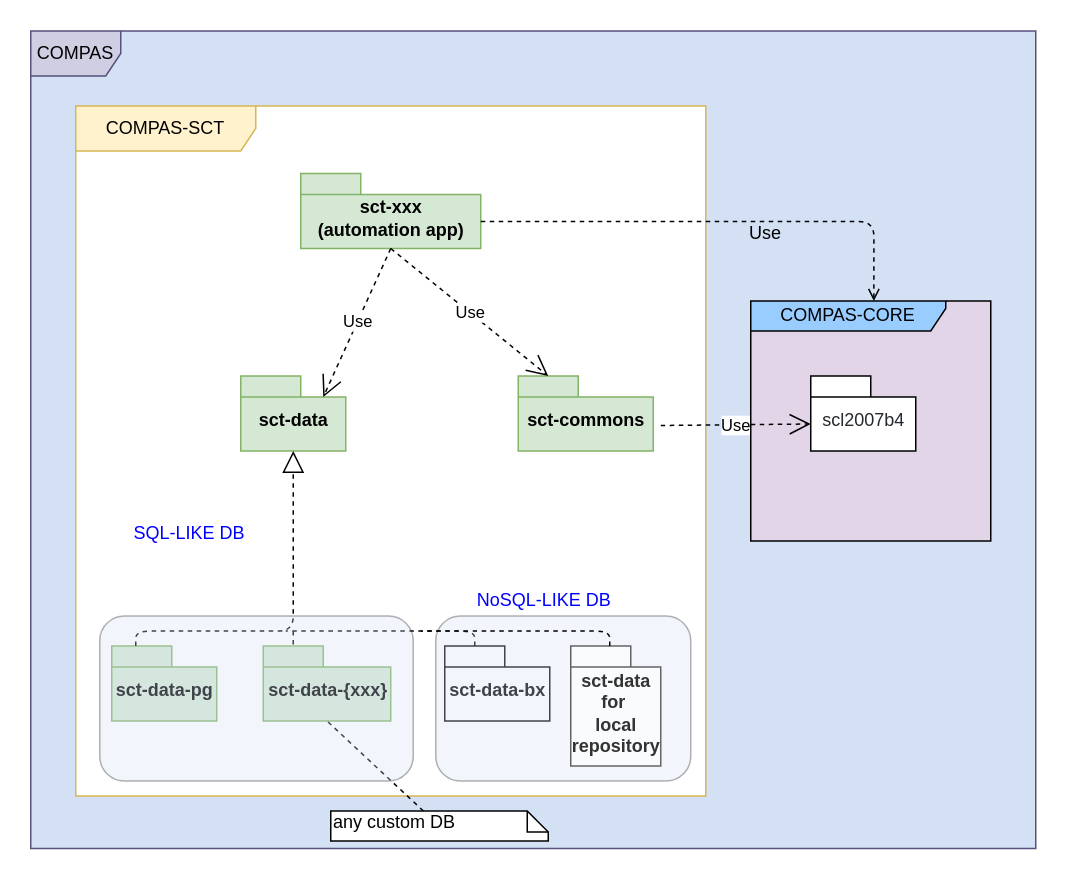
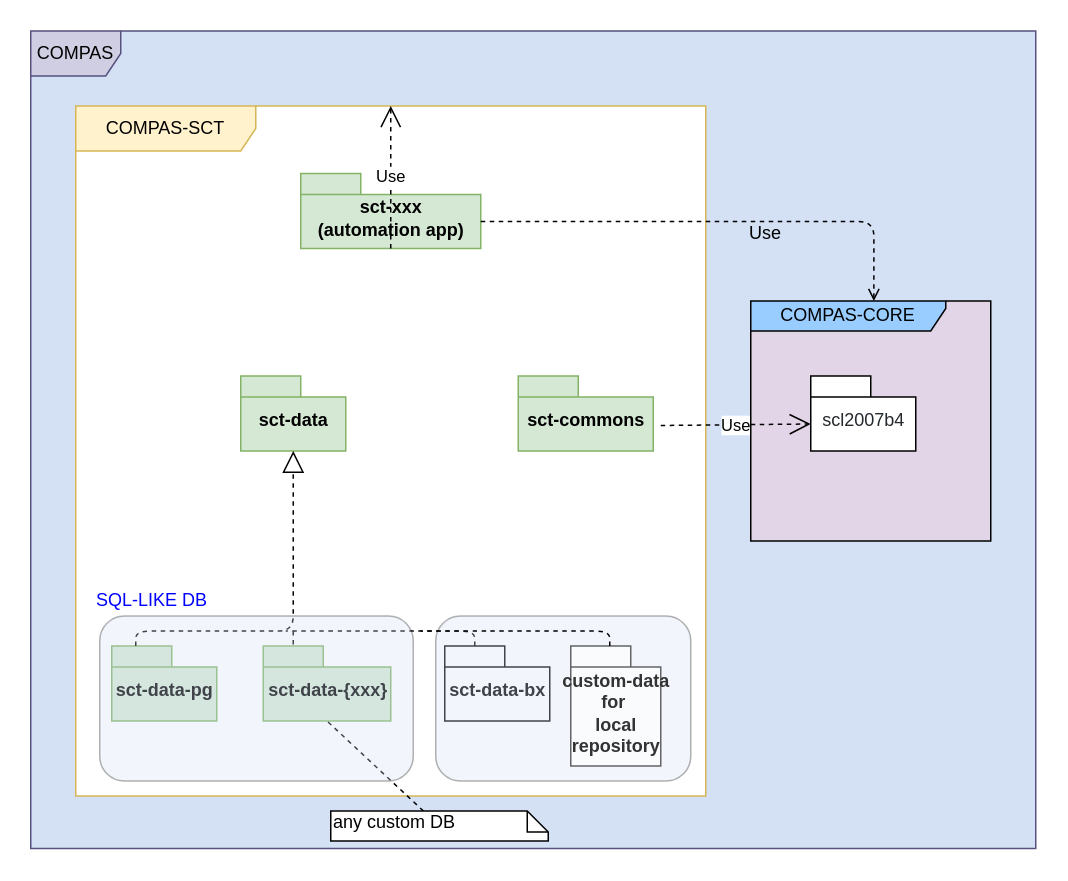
(469, 311) -> none
(357, 322) -> (391, 166)
(190, 533) -> (152, 601)
(545, 601) -> none
(617, 713) -> (617, 713)
